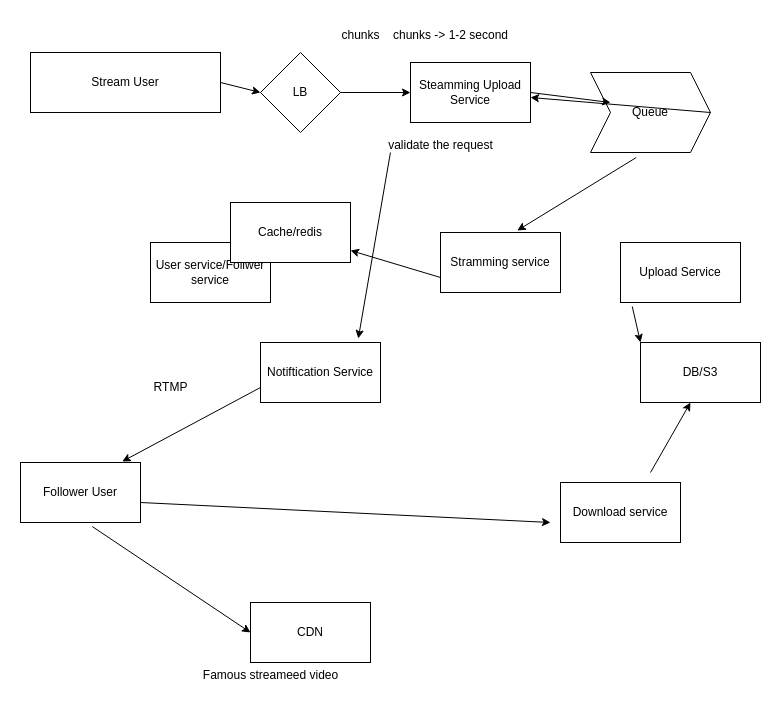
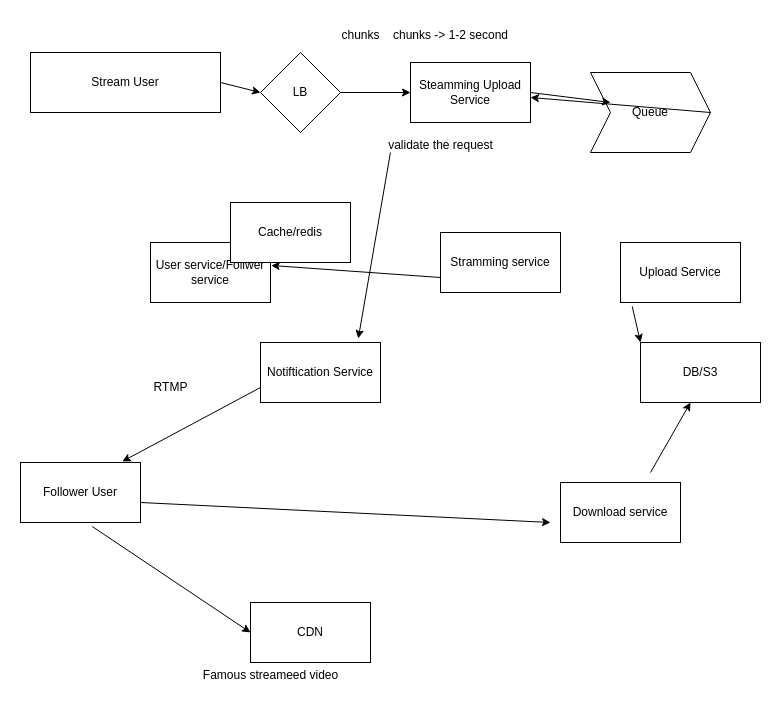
(580, 192) -> none
(398, 265) -> (359, 272)
